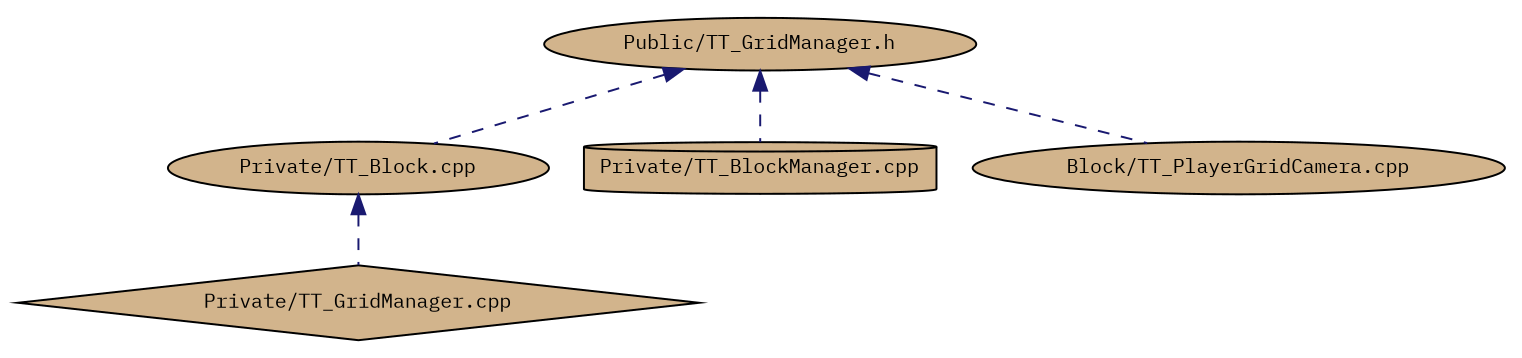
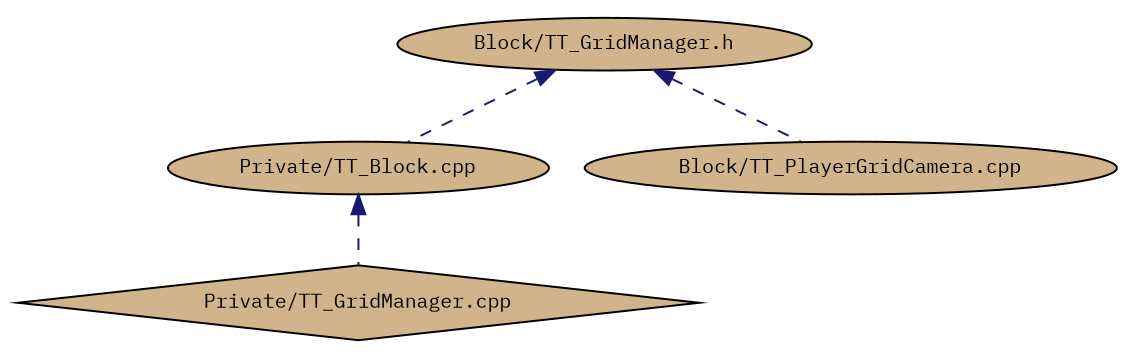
(760, 44) -> (605, 44)
(760, 168) -> none
